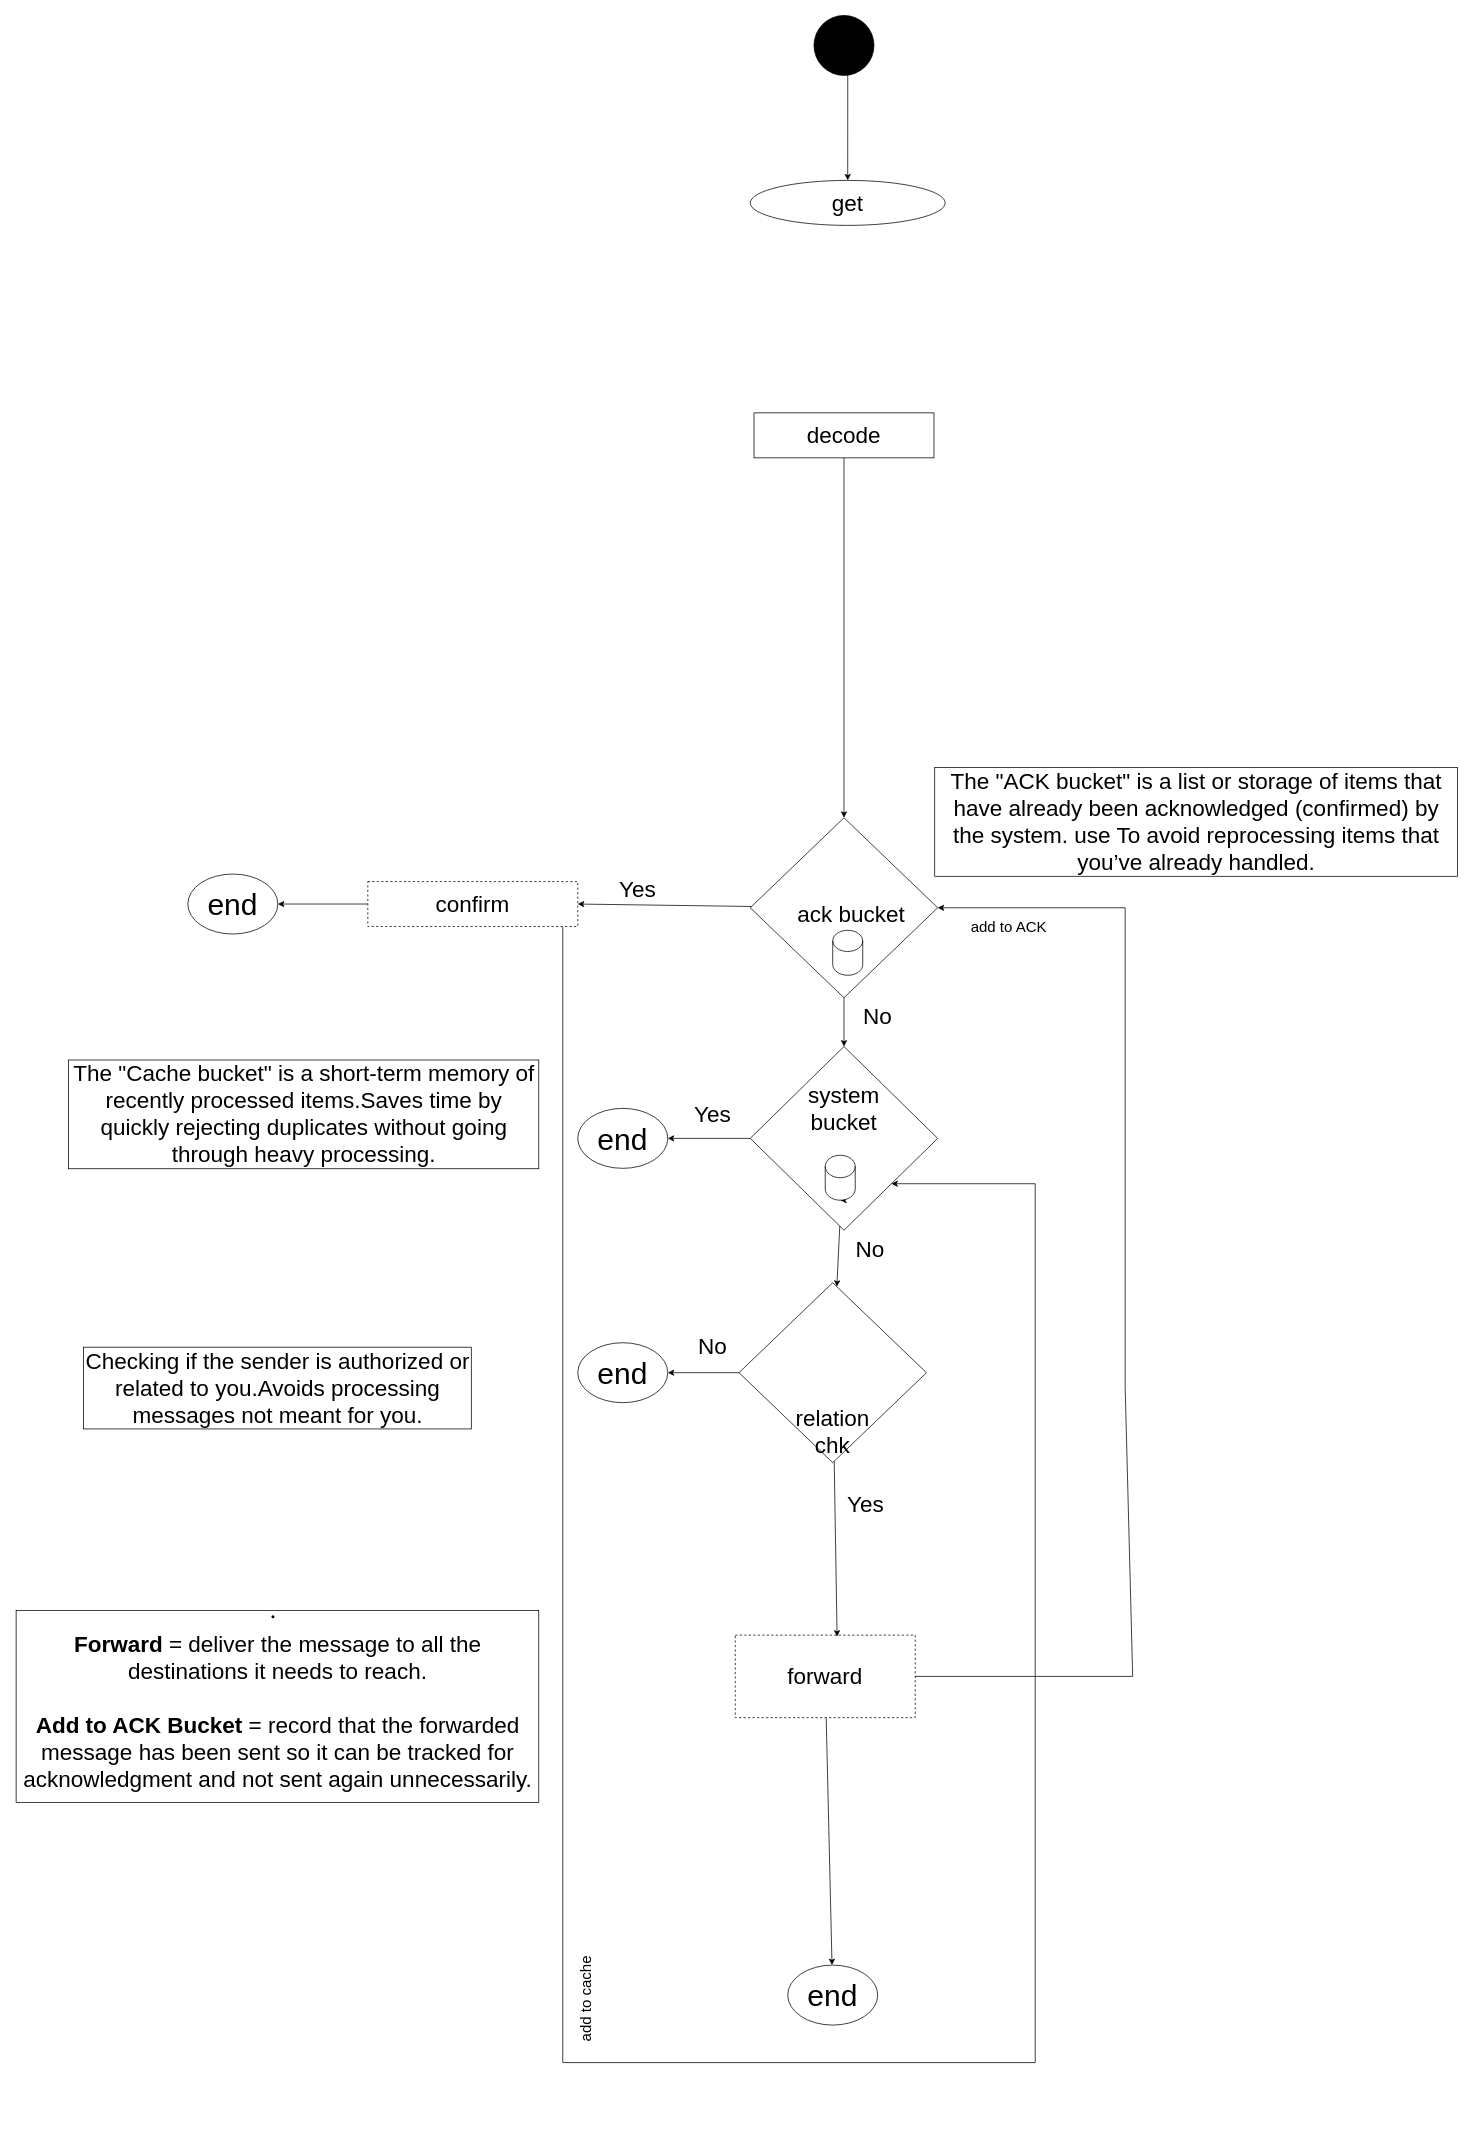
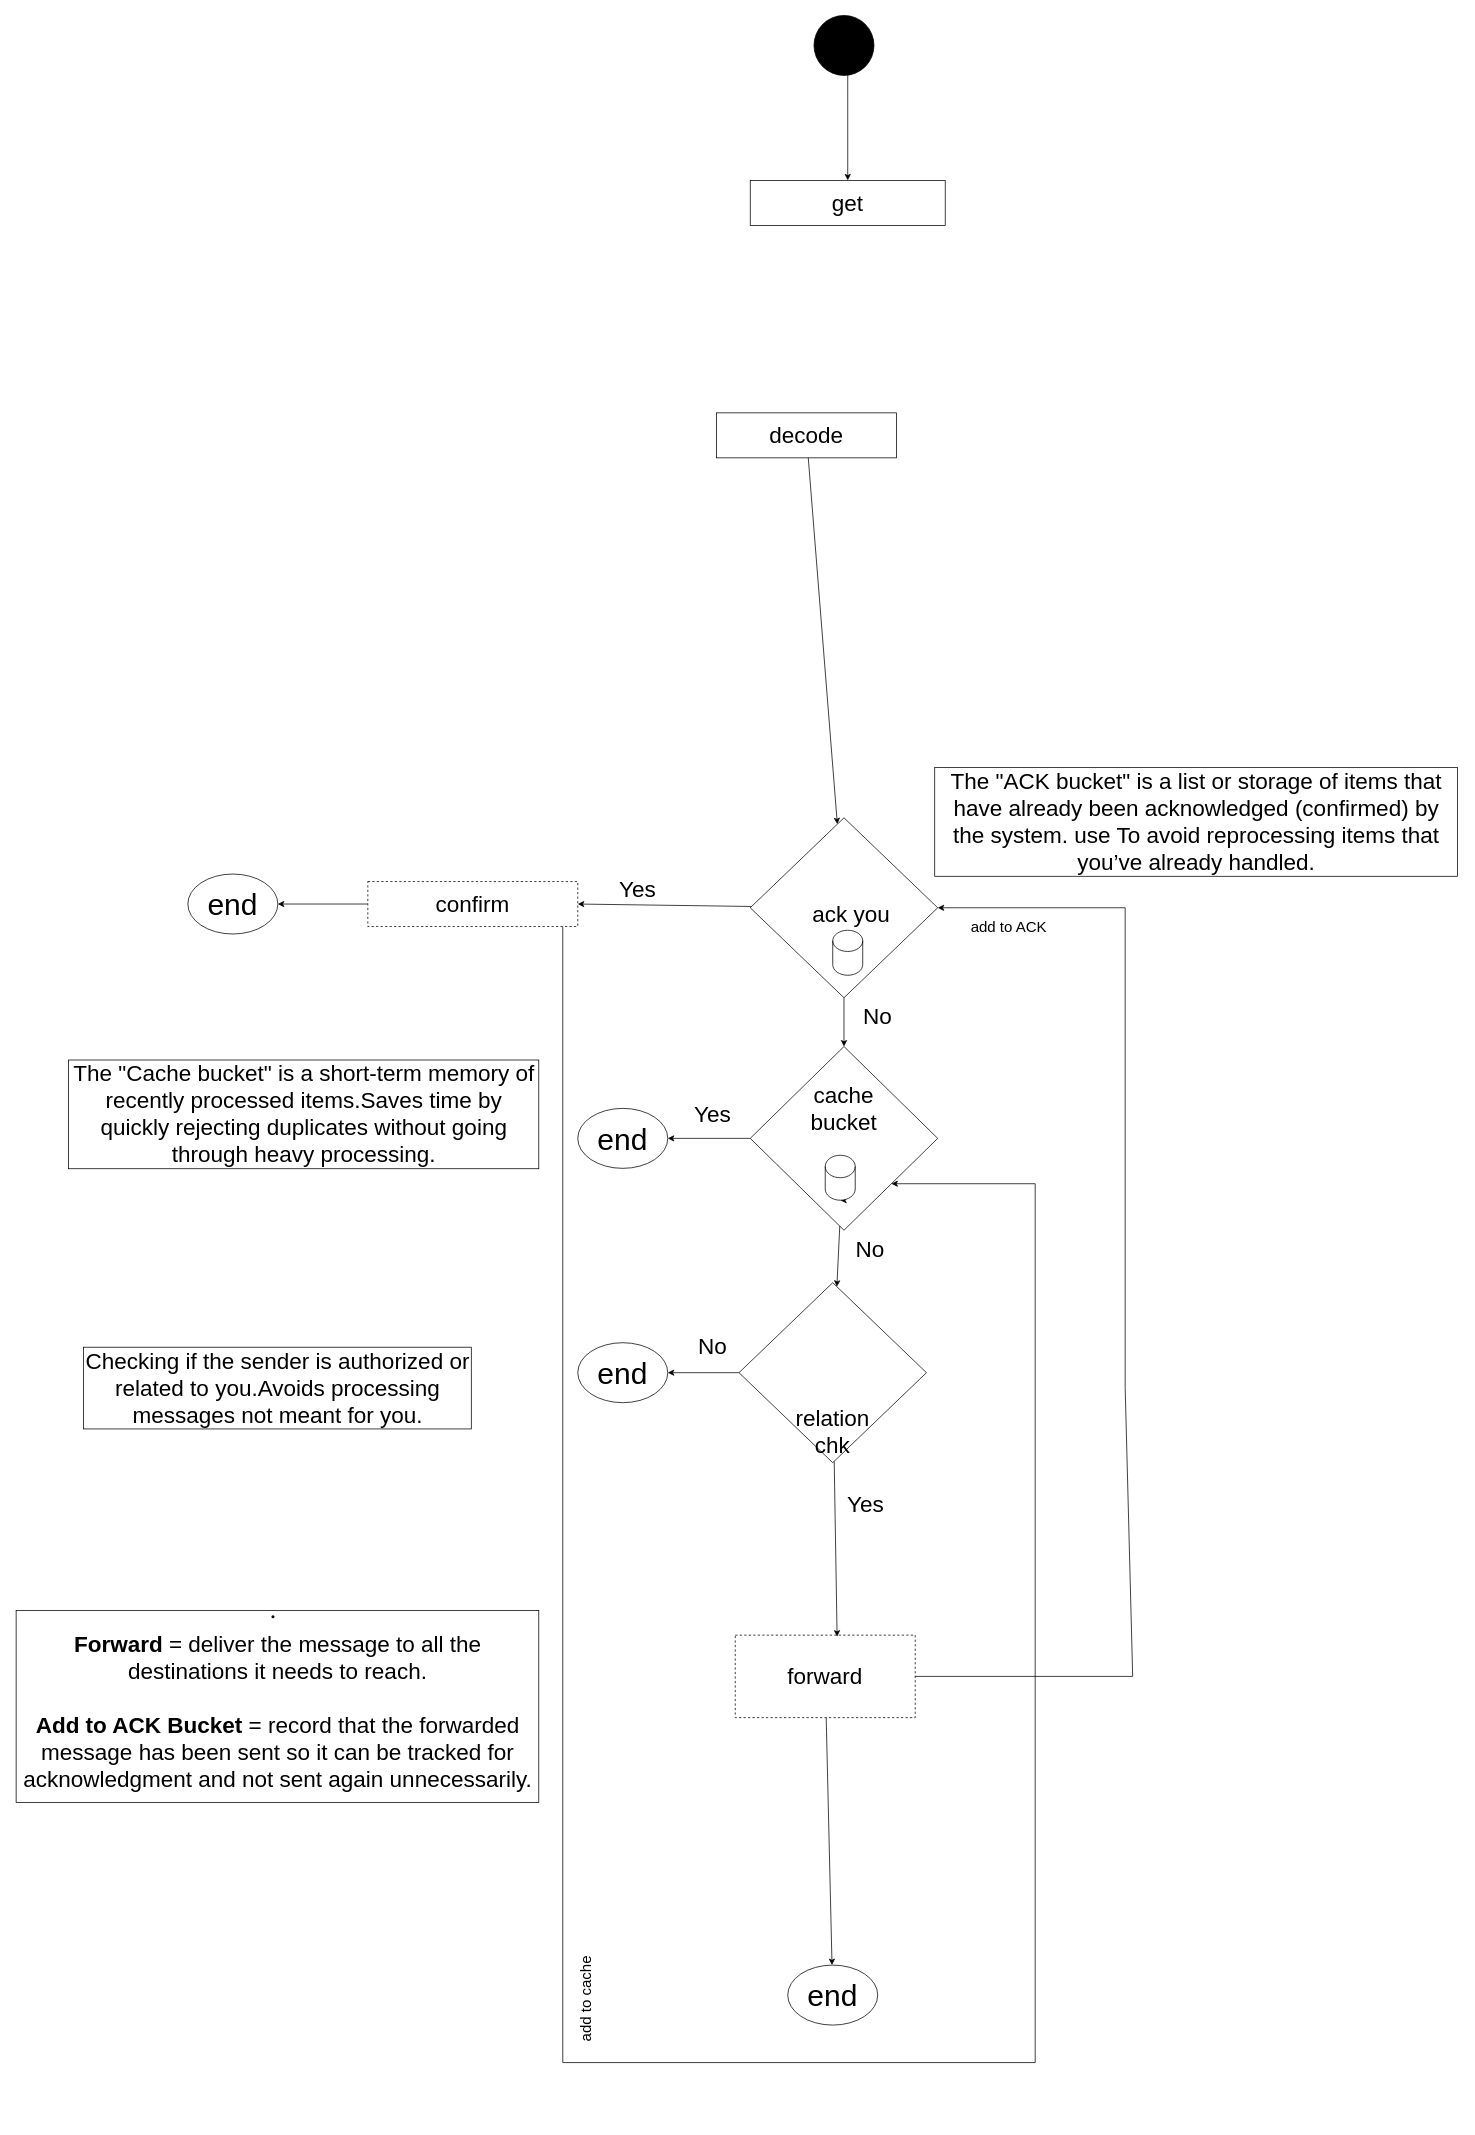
(848, 203) -> (848, 203)
(844, 435) -> (807, 435)
(852, 923) -> (852, 923)
(844, 1118) -> (844, 1118)
